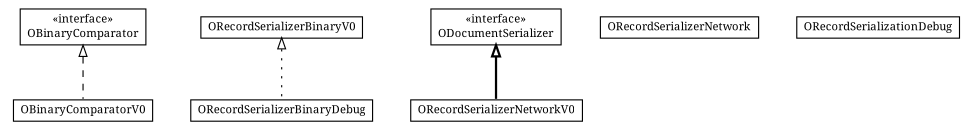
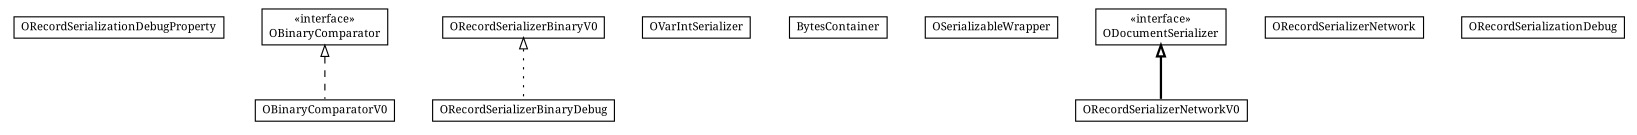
none -> (118, 27)
none -> (696, 27)
none -> (838, 27)
none -> (991, 27)
